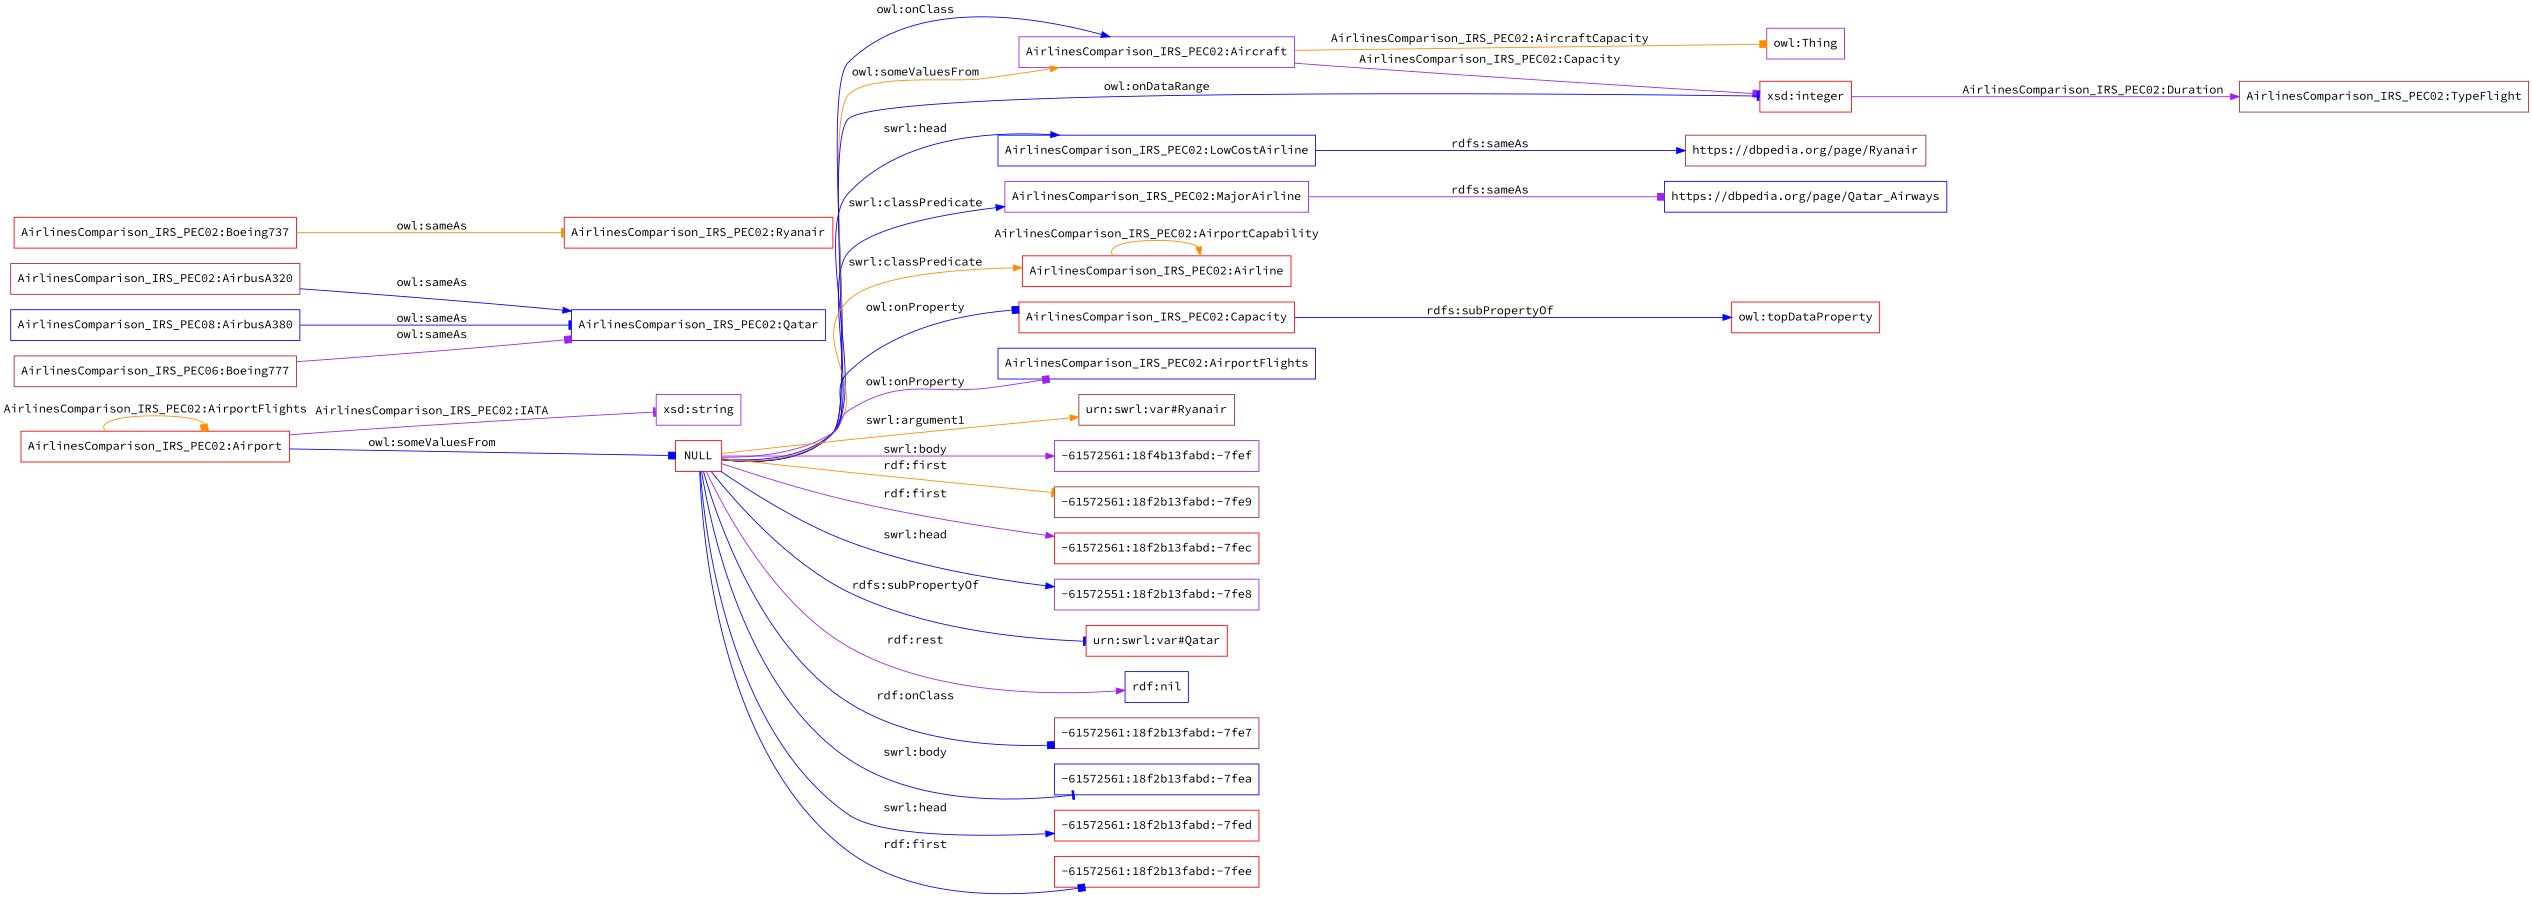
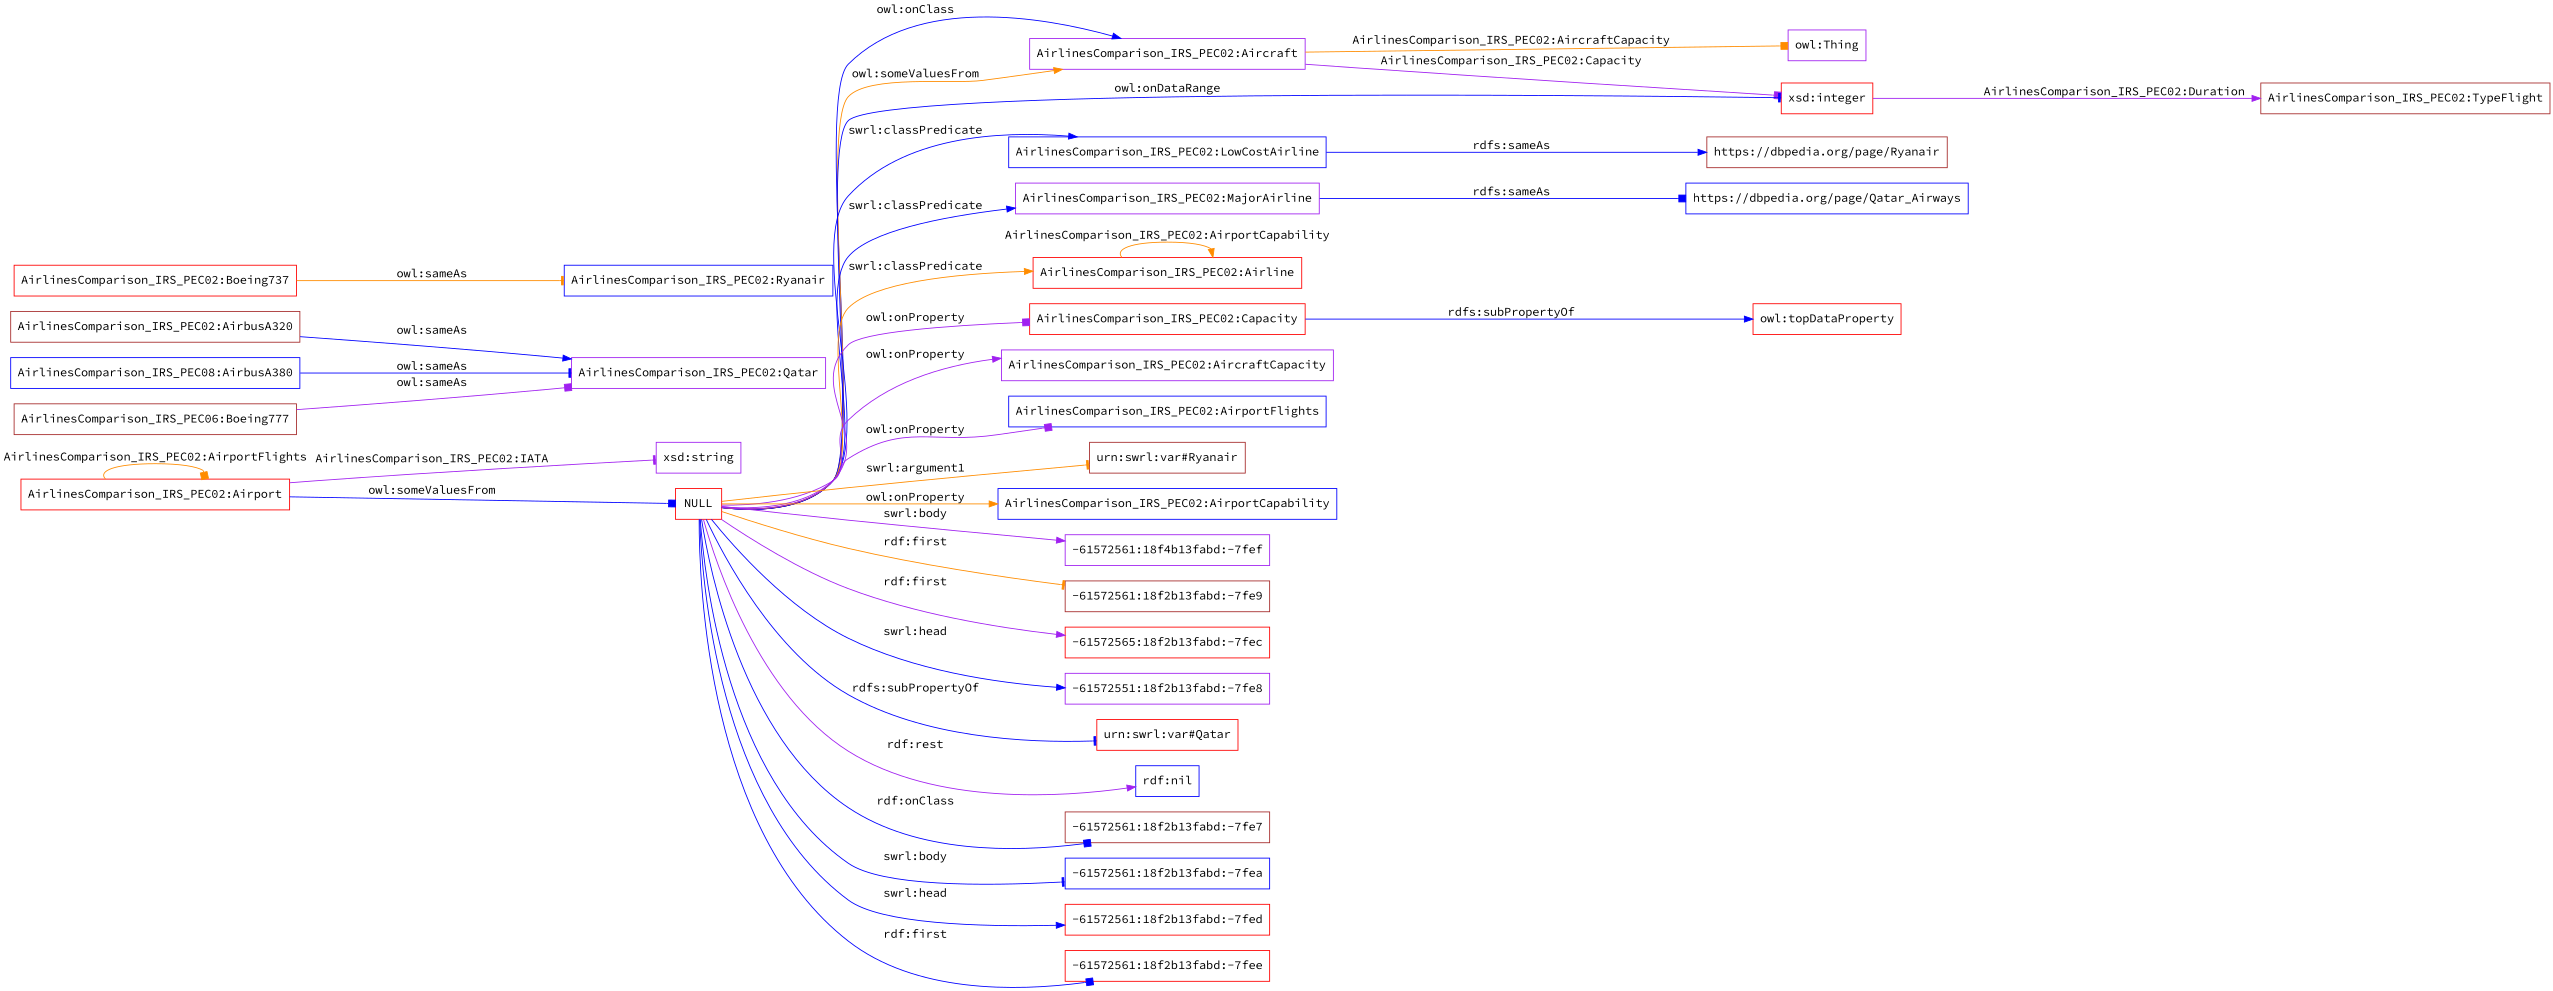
(915, 129) -> (915, 130)
(1482, 197) -> (1498, 198)
(699, 233) -> (699, 281)
(699, 325) -> (699, 373)
none -> (1167, 365)
(853, 368) -> (834, 385)
(896, 435) -> (903, 482)
none -> (1167, 504)
(1157, 548) -> (1167, 643)
